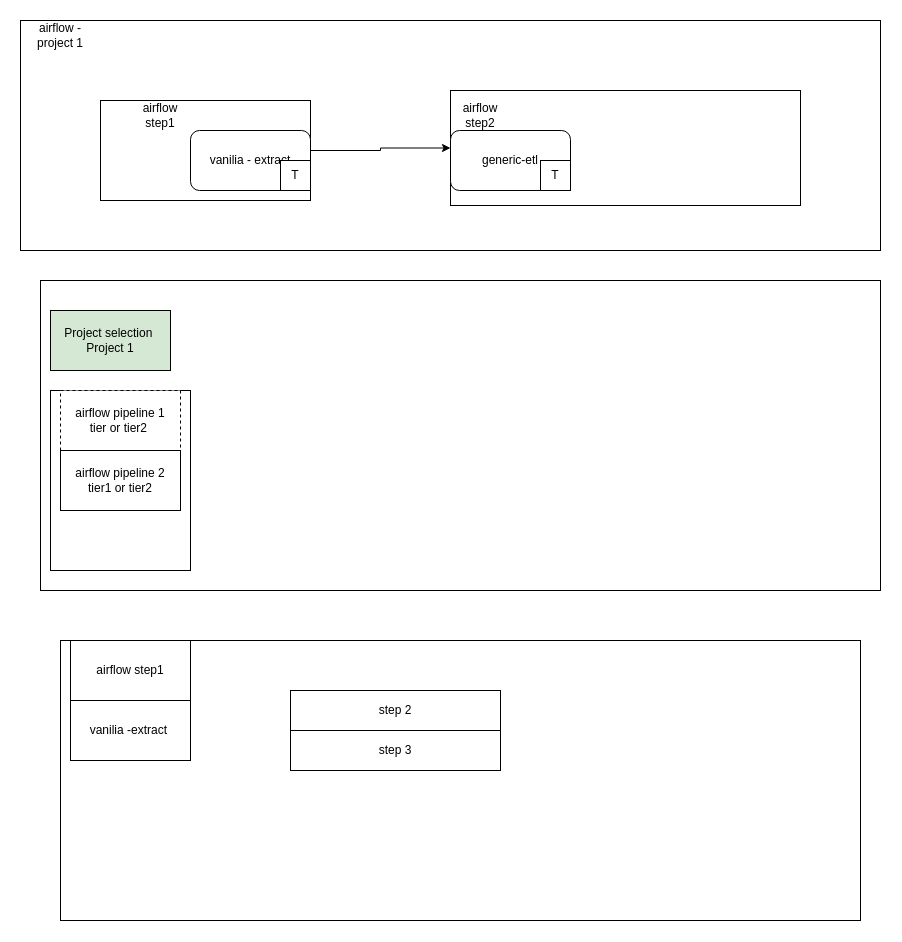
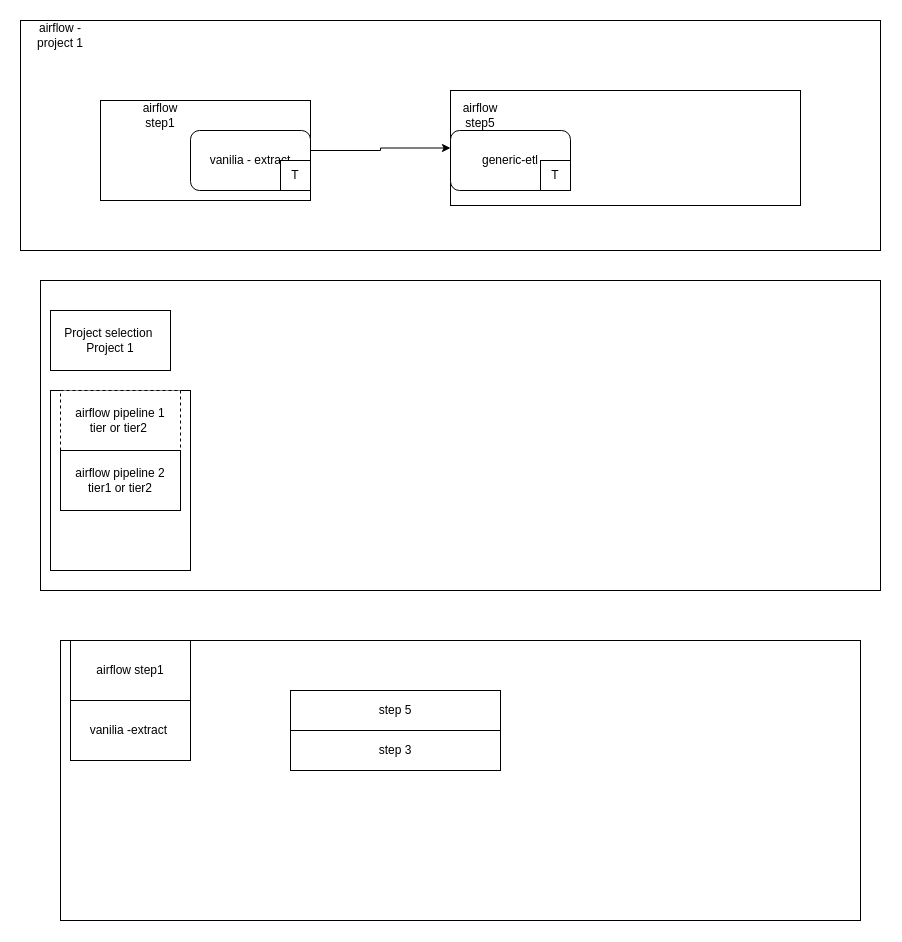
(481, 116) -> (481, 116)
(111, 341) -> (111, 341)
(396, 711) -> (396, 711)
